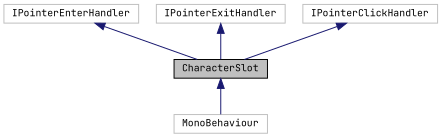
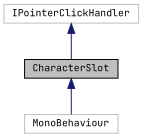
(71, 14) -> none
(221, 14) -> none
